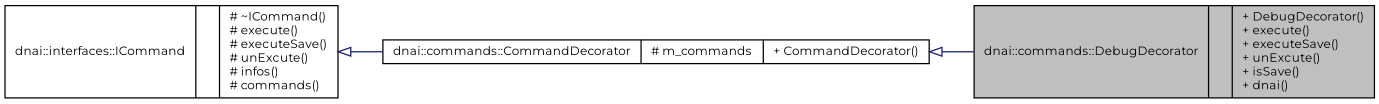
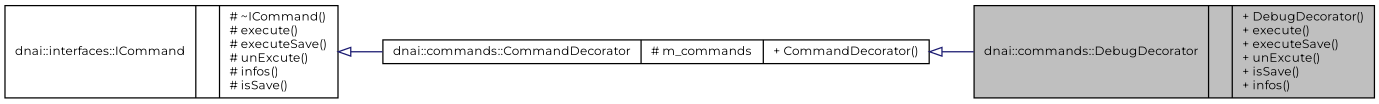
(275, 85) -> (259, 85)
(1265, 85) -> (1267, 85)
